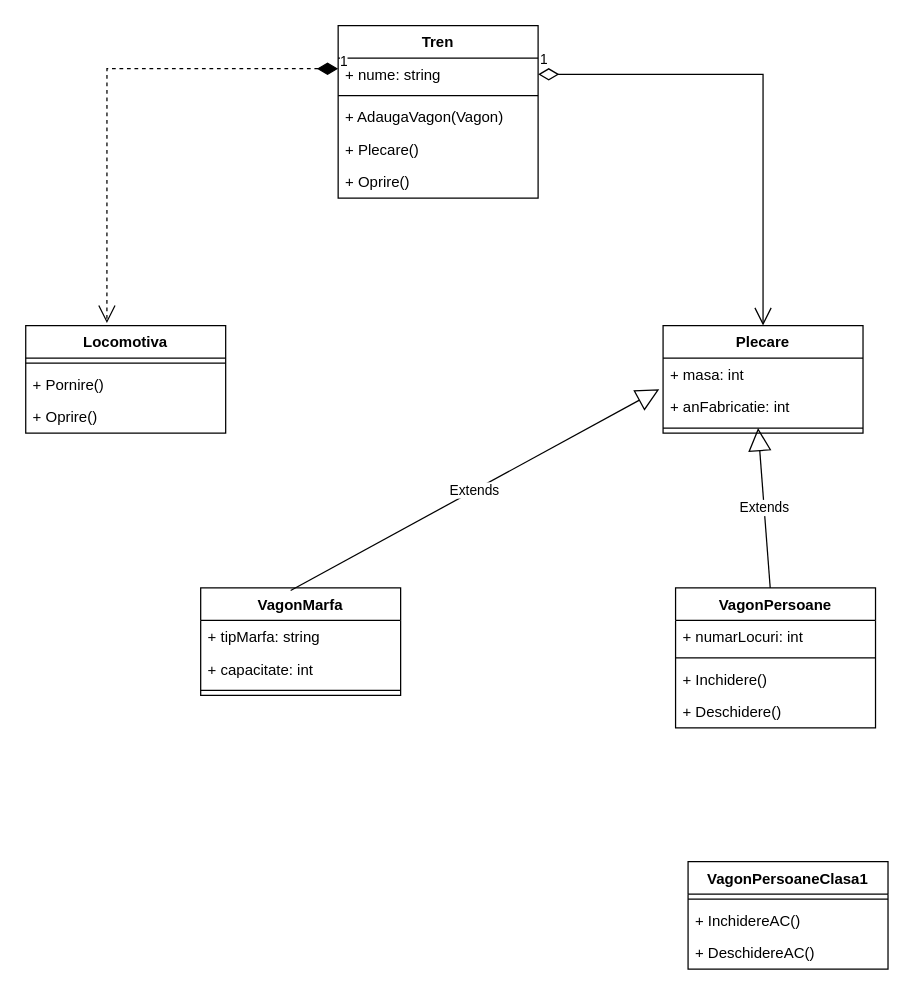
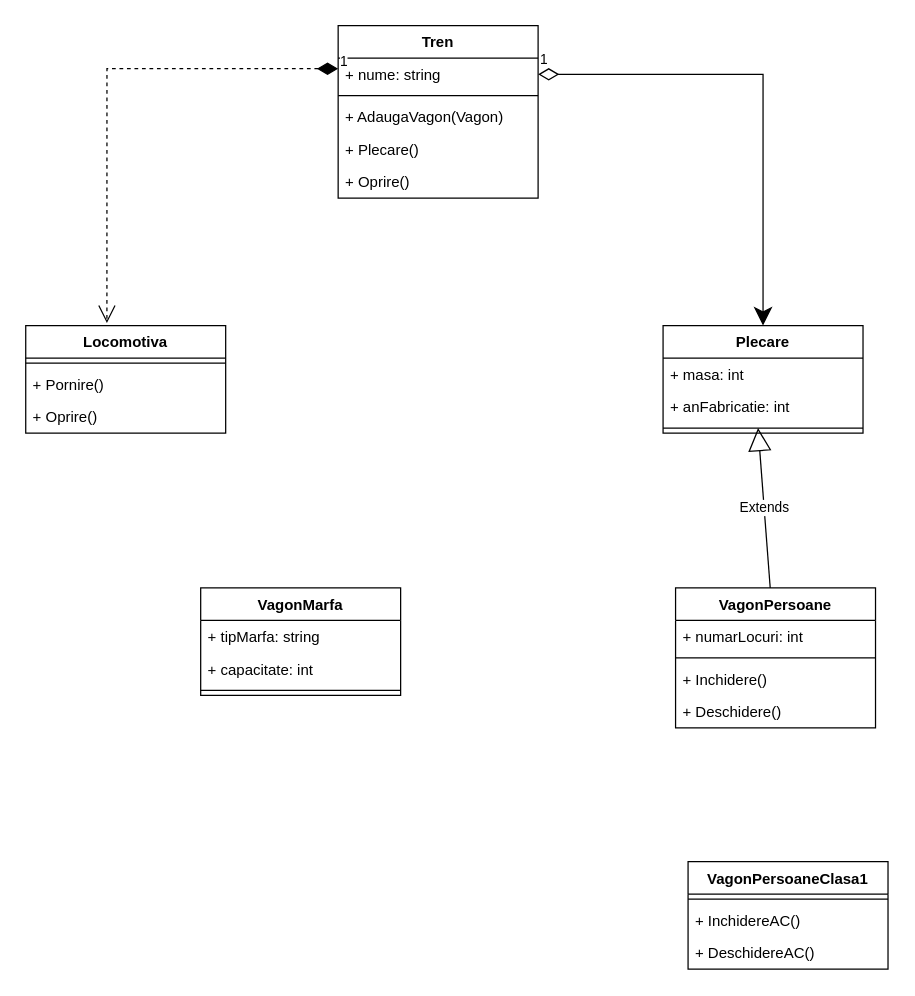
(763, 314) -> (763, 310)
(465, 496) -> none
